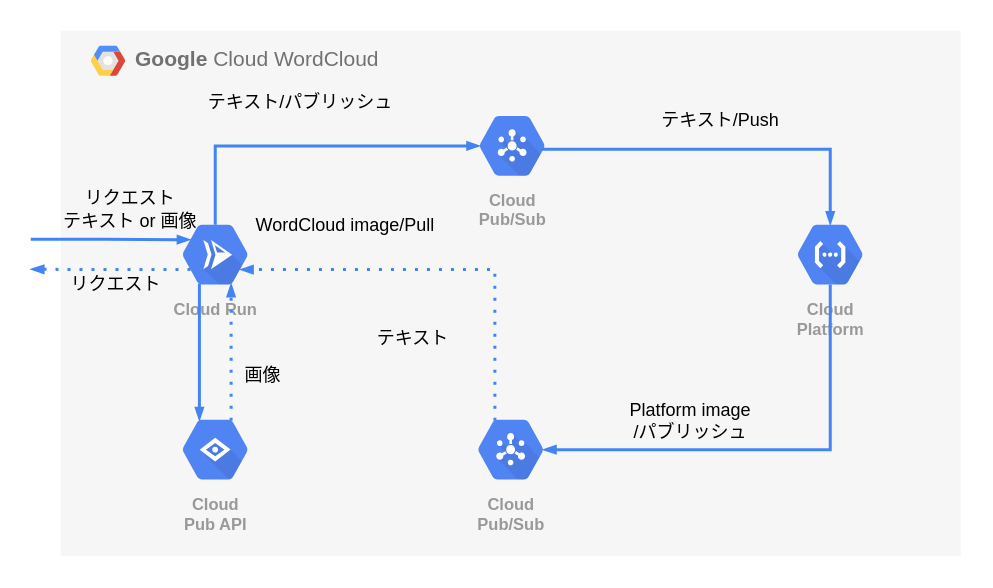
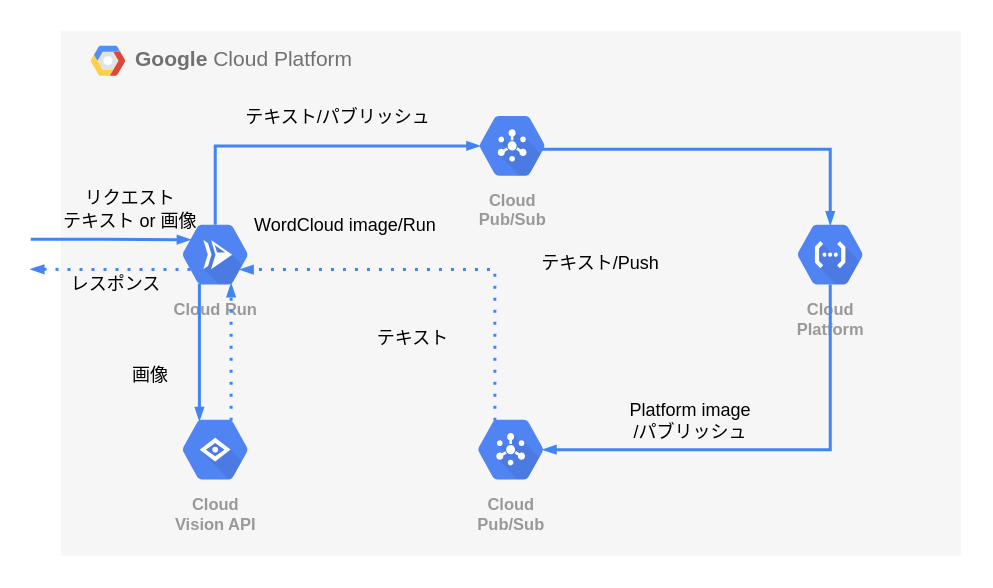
(251, 60) -> (246, 60)
(301, 102) -> (338, 117)
(721, 121) -> (601, 263)
(346, 226) -> (346, 226)
(116, 284) -> (116, 284)
(263, 376) -> (151, 376)
(216, 516) -> (216, 516)
